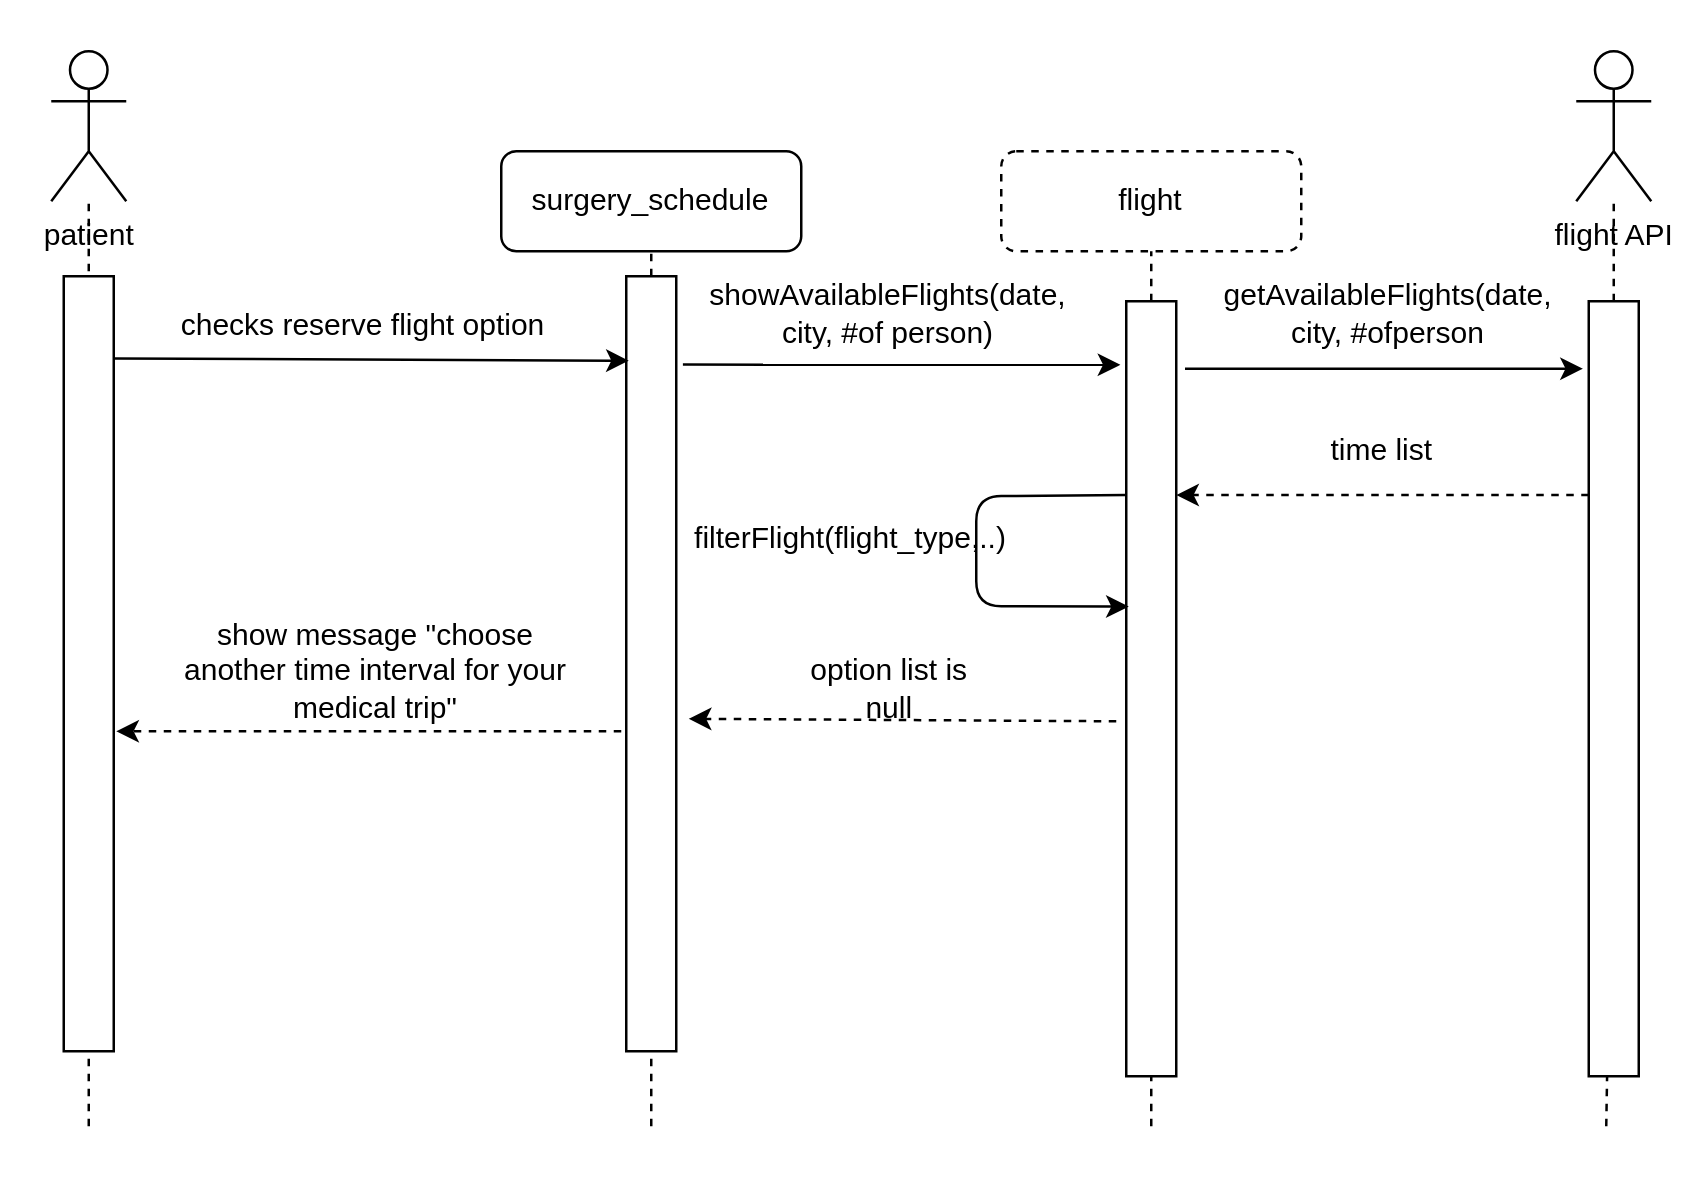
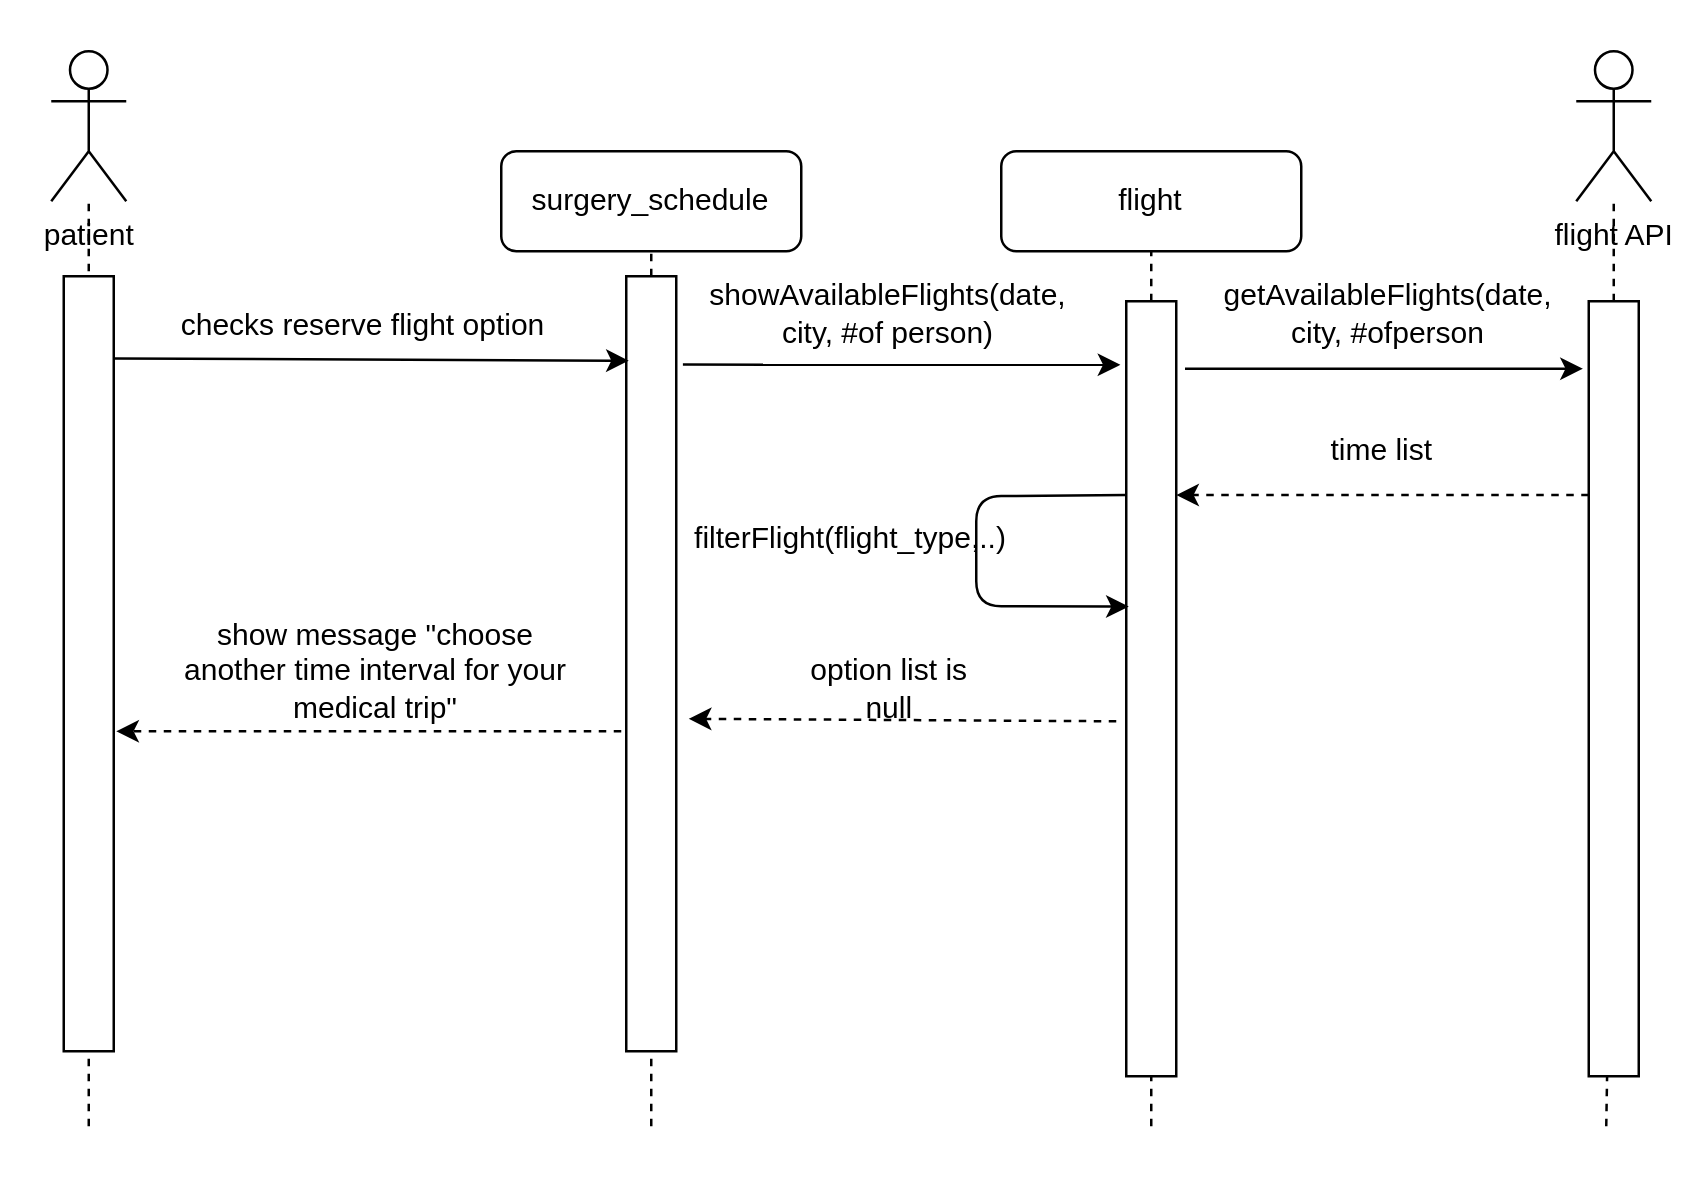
(1151, 201) -> (1151, 201)
